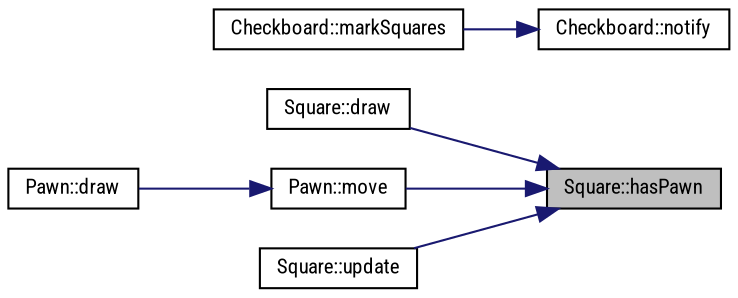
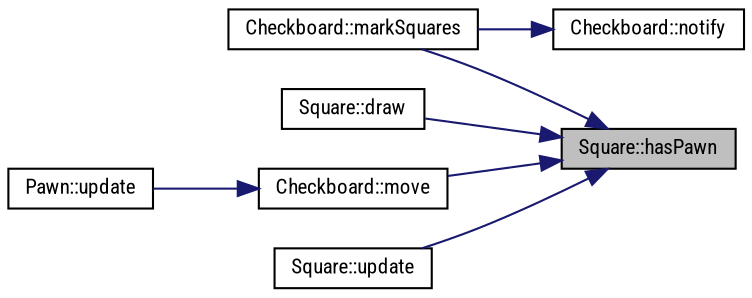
none -> (507, 81)
(73, 189) -> (81, 189)
(338, 189) -> (353, 189)
